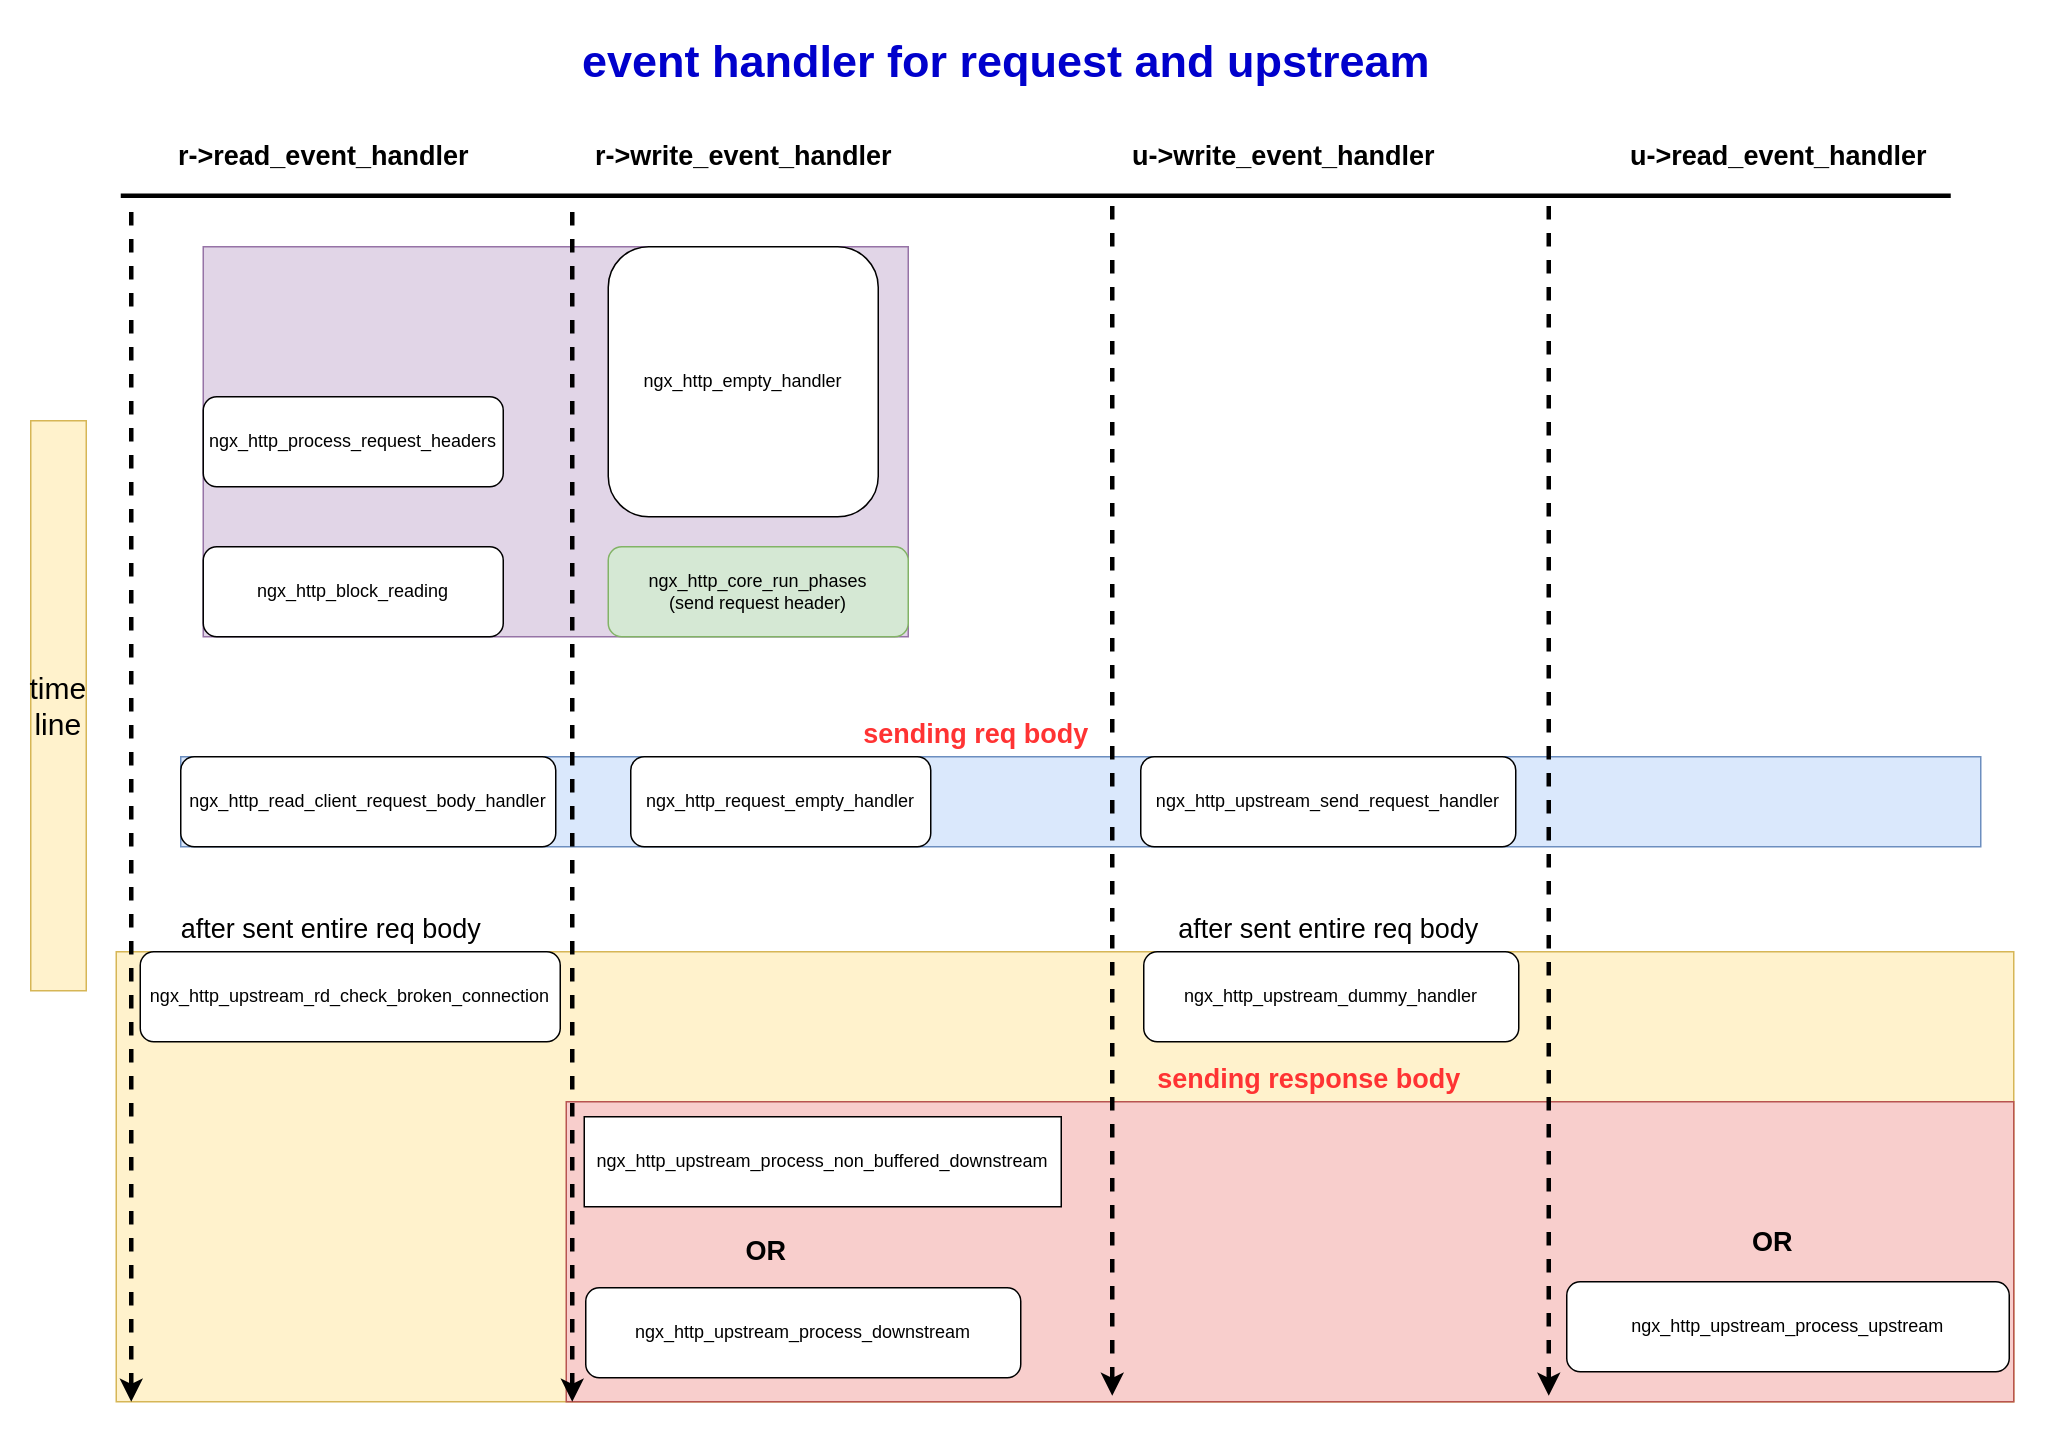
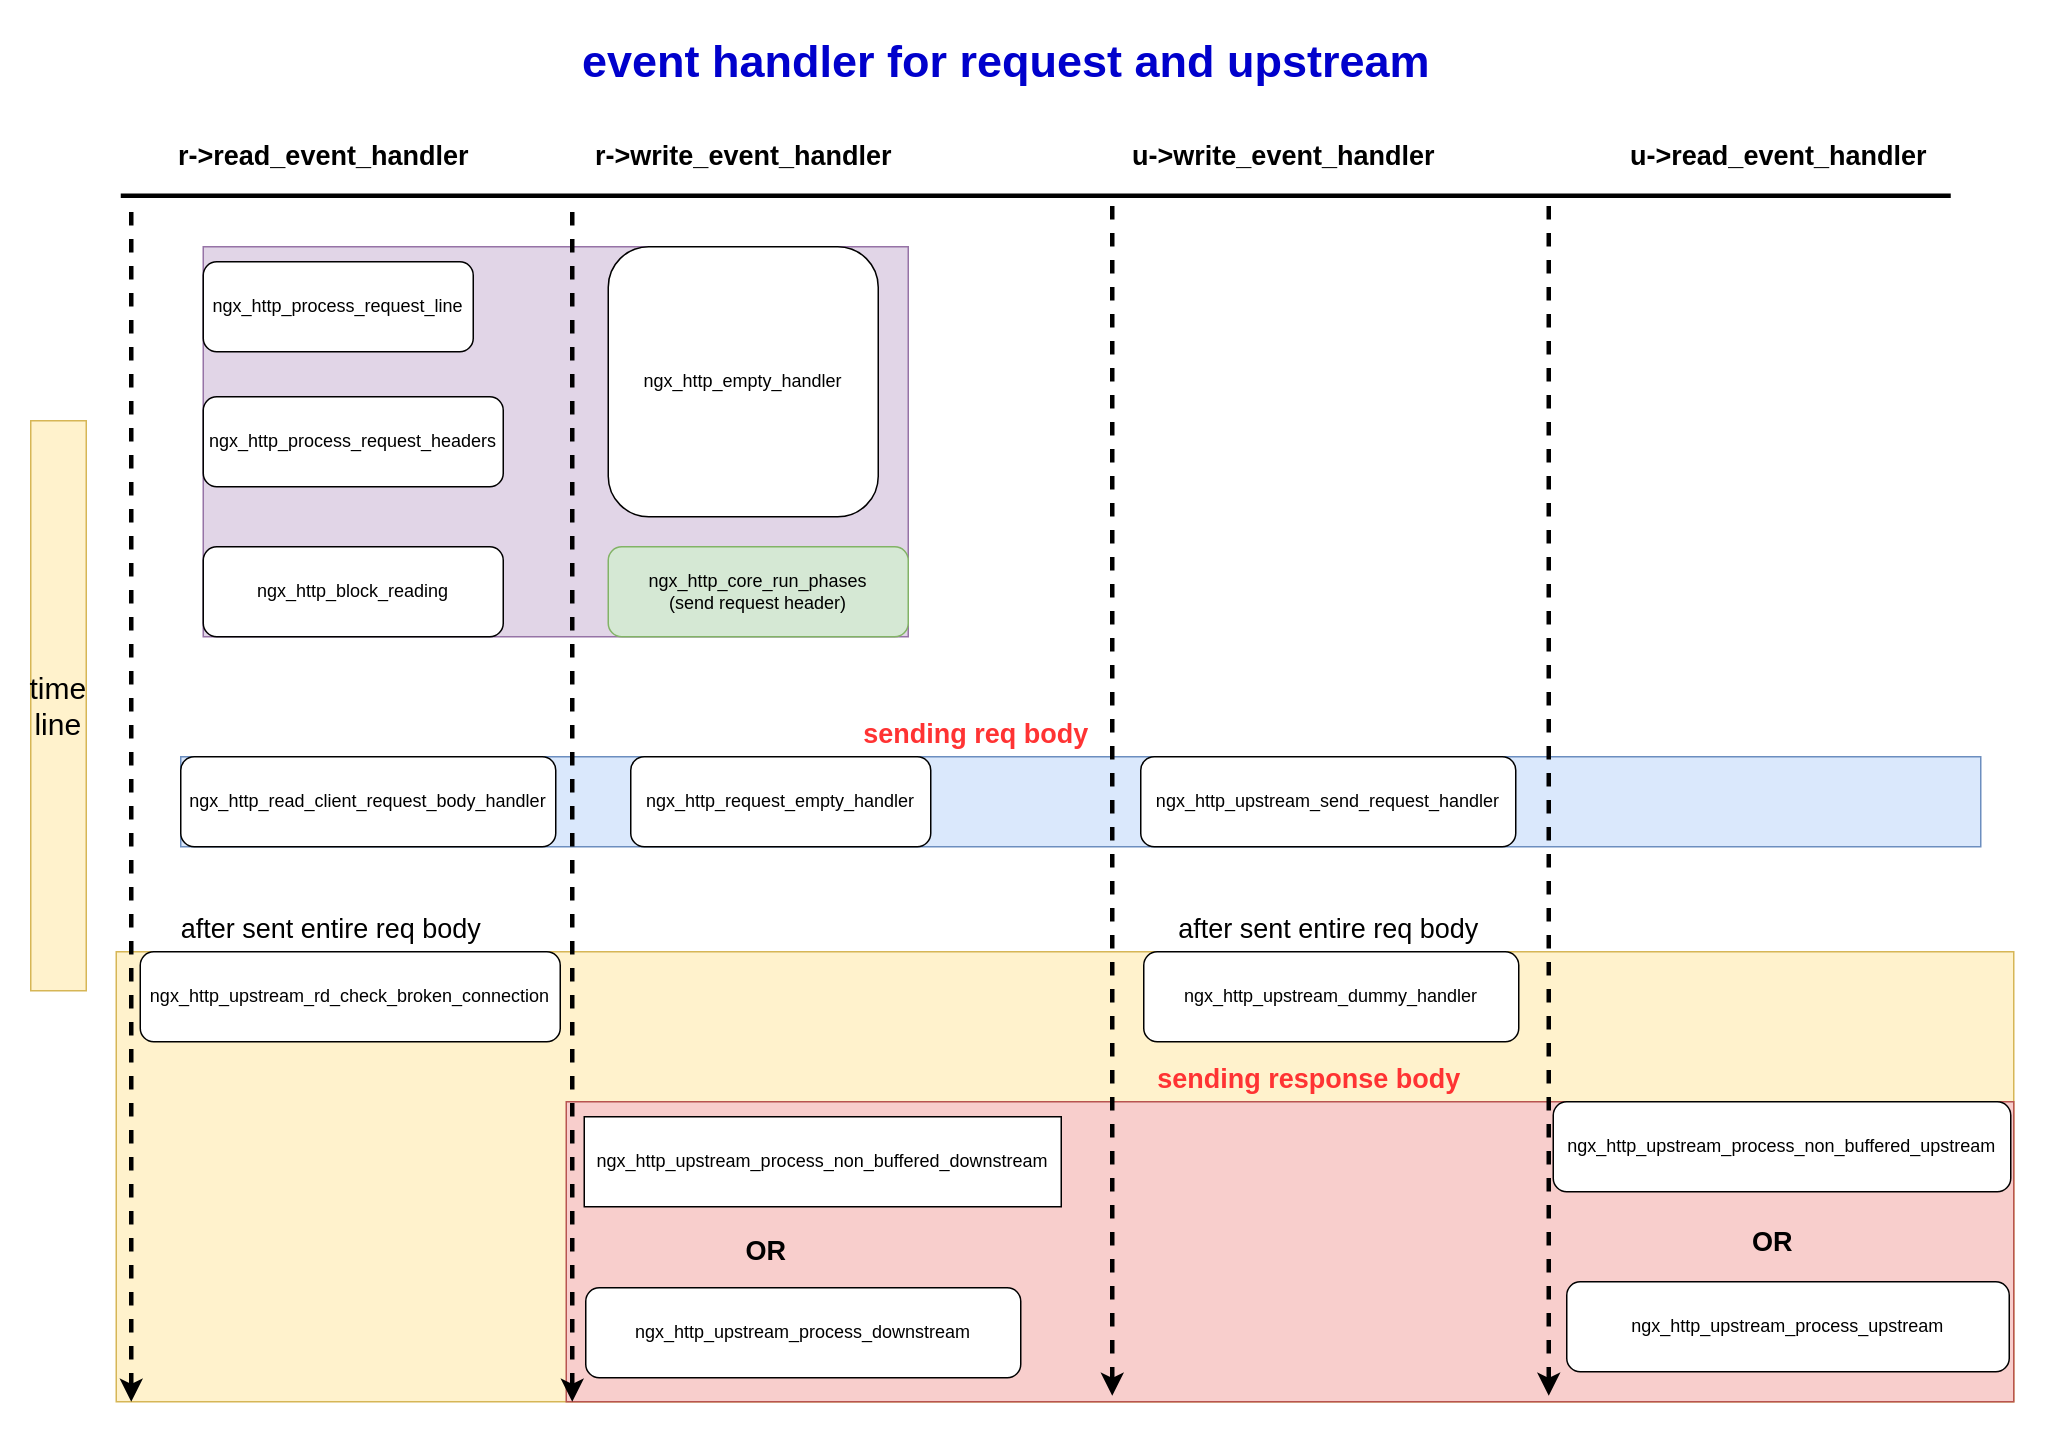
none -> (338, 307)
none -> (1782, 1147)
